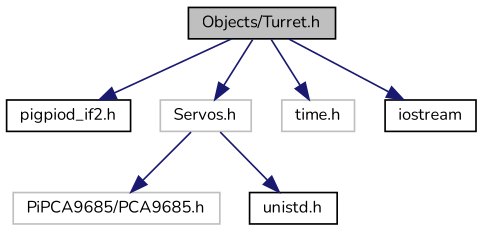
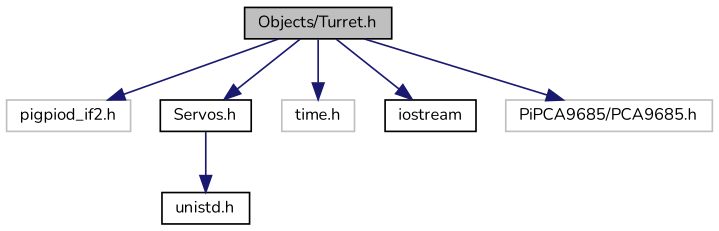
(69, 116) -> (69, 116)
(206, 116) -> (206, 116)
(167, 156) -> (456, 67)
